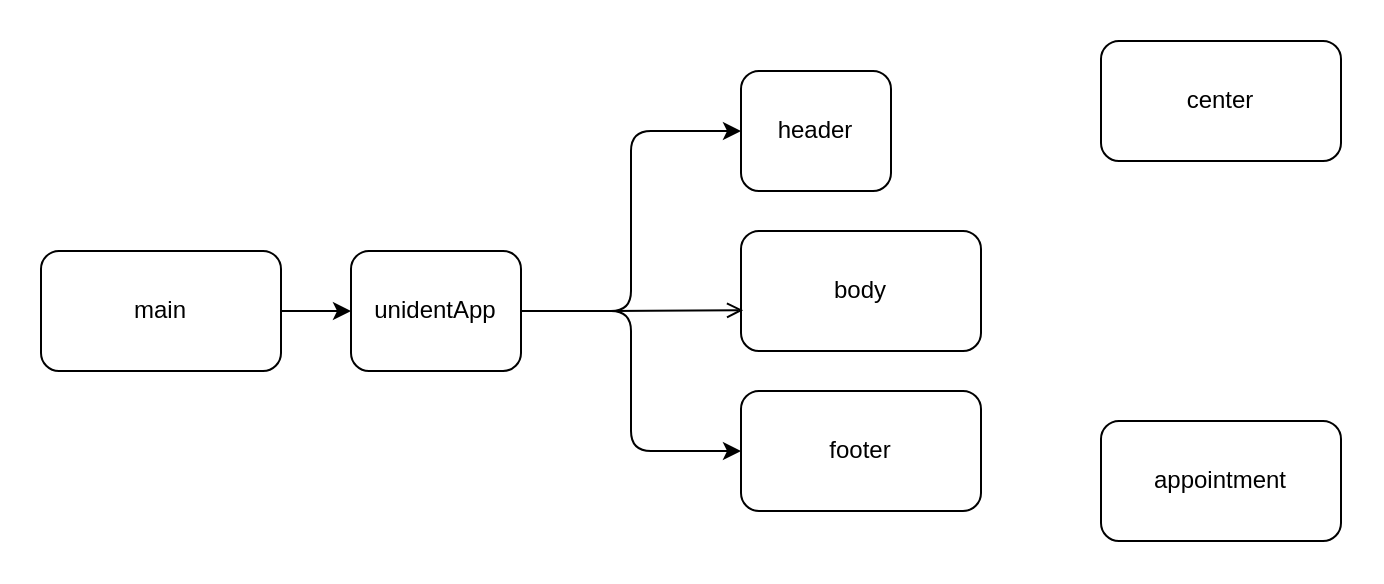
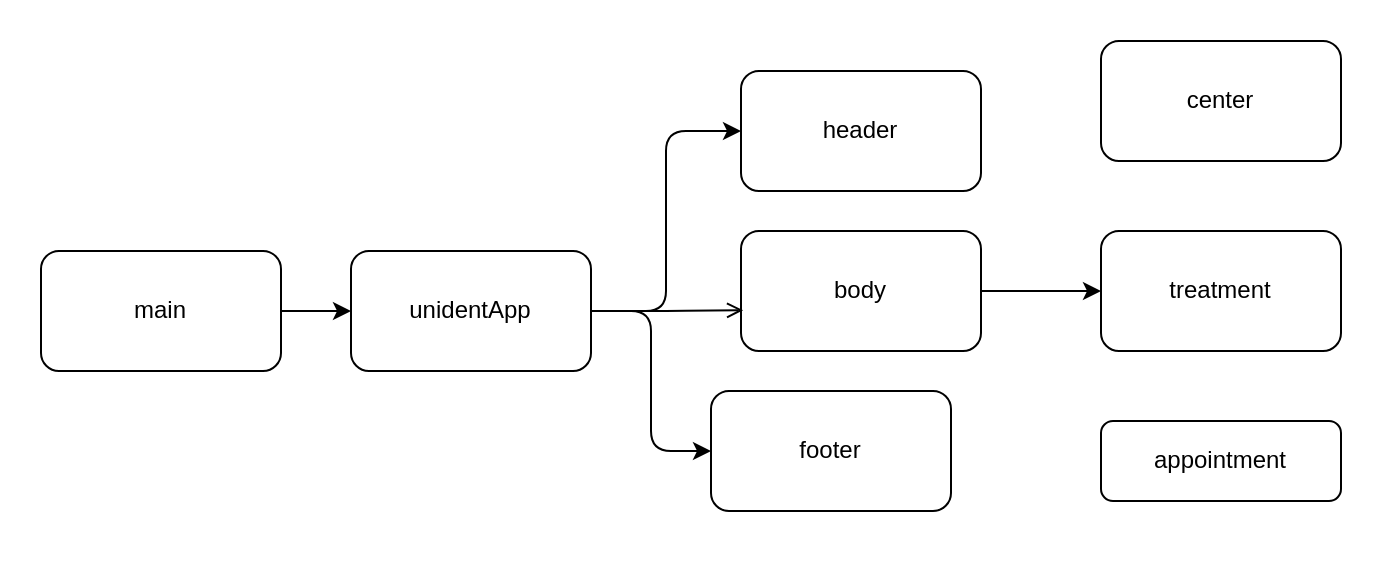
(816, 131) -> (861, 131)
none -> (1034, 291)
none -> (1221, 291)
(436, 311) -> (471, 311)
(861, 451) -> (831, 451)
(1221, 481) -> (1221, 461)
